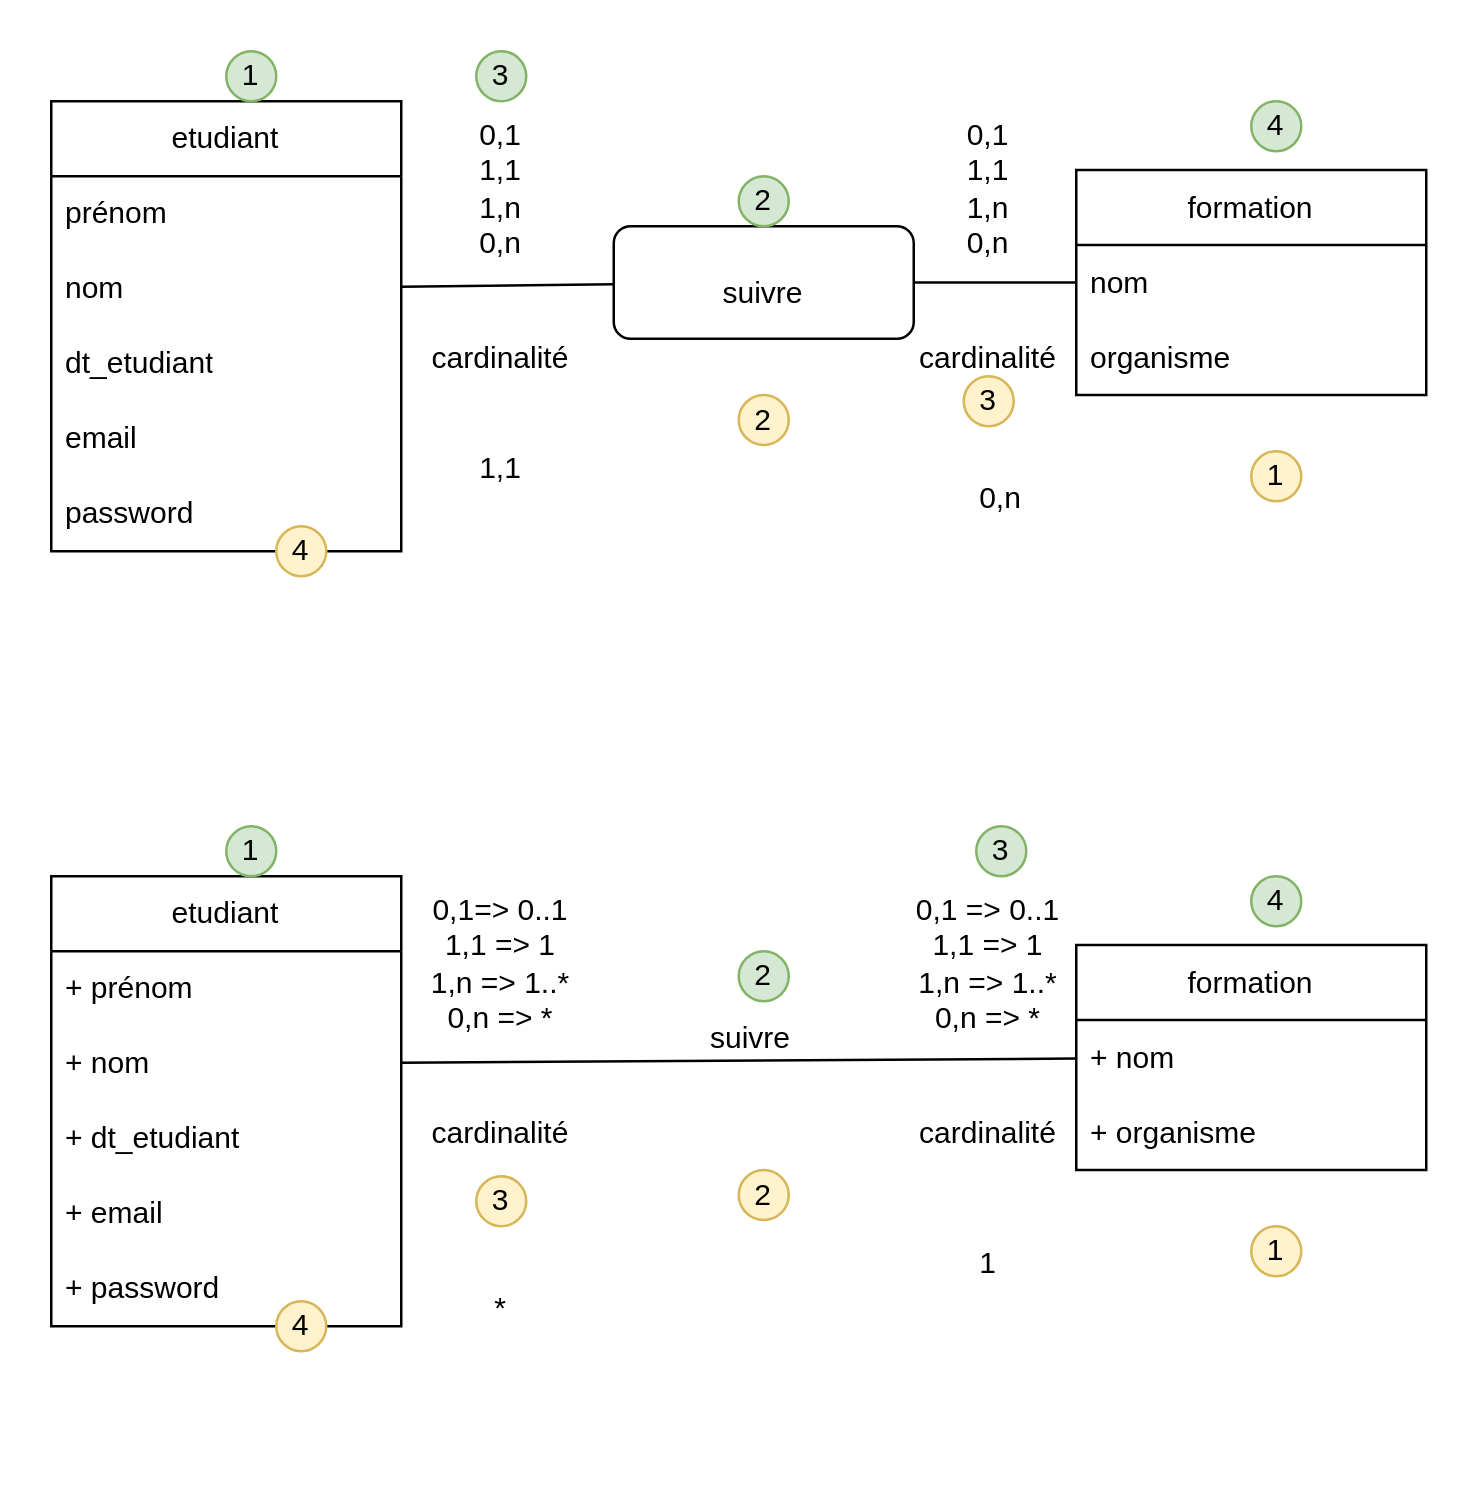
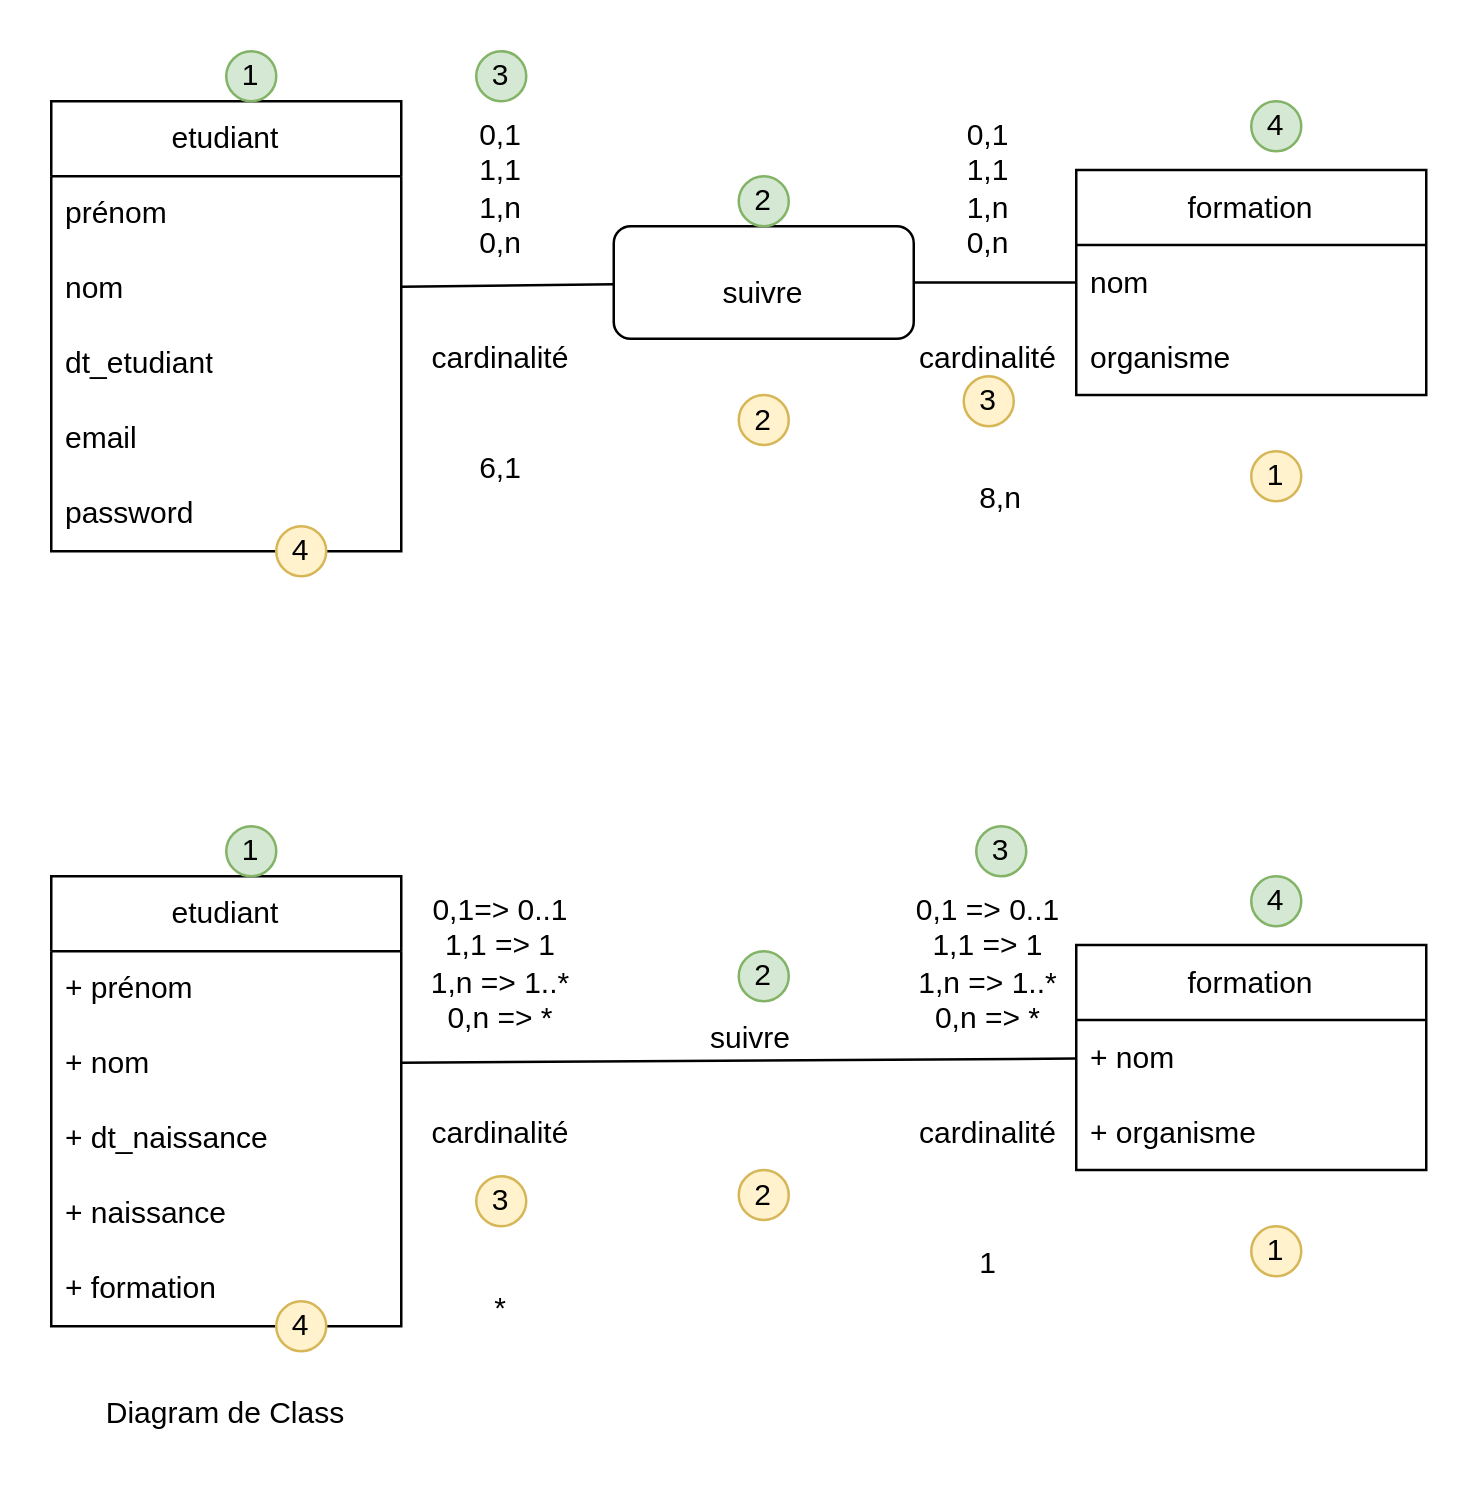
(501, 469) -> (501, 469)
(1001, 499) -> (1001, 499)
(168, 1139) -> (176, 1139)
(113, 1214) -> (151, 1214)
(146, 1289) -> (151, 1289)
none -> (226, 1414)
